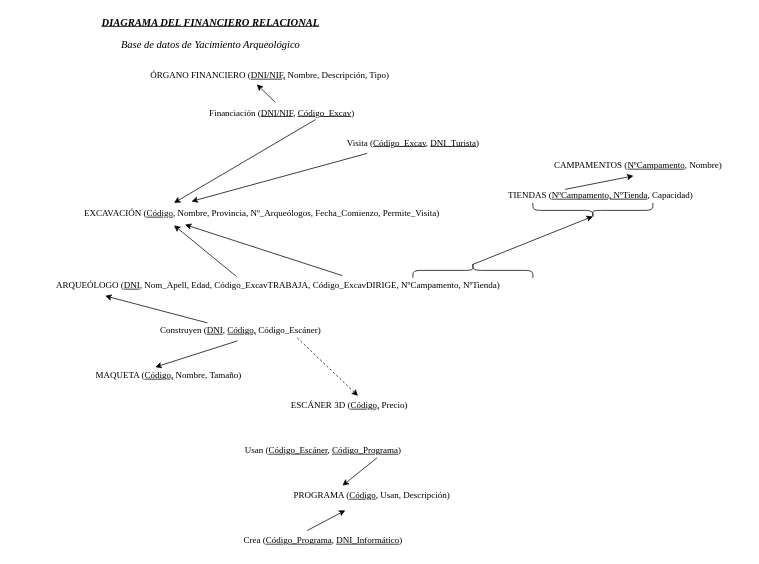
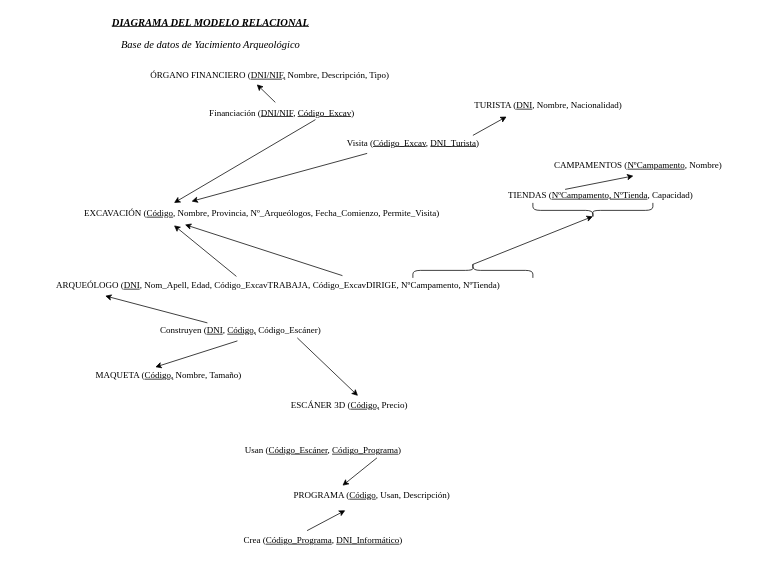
(211, 23) -> (211, 23)
none -> (548, 105)
none -> (487, 127)
(326, 365) -> (326, 365)
